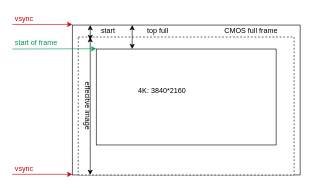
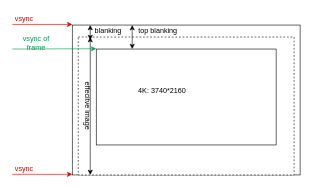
(108, 31) -> (108, 31)
(158, 31) -> (158, 31)
(252, 31) -> none
(36, 43) -> (36, 43)
(162, 91) -> (162, 91)
